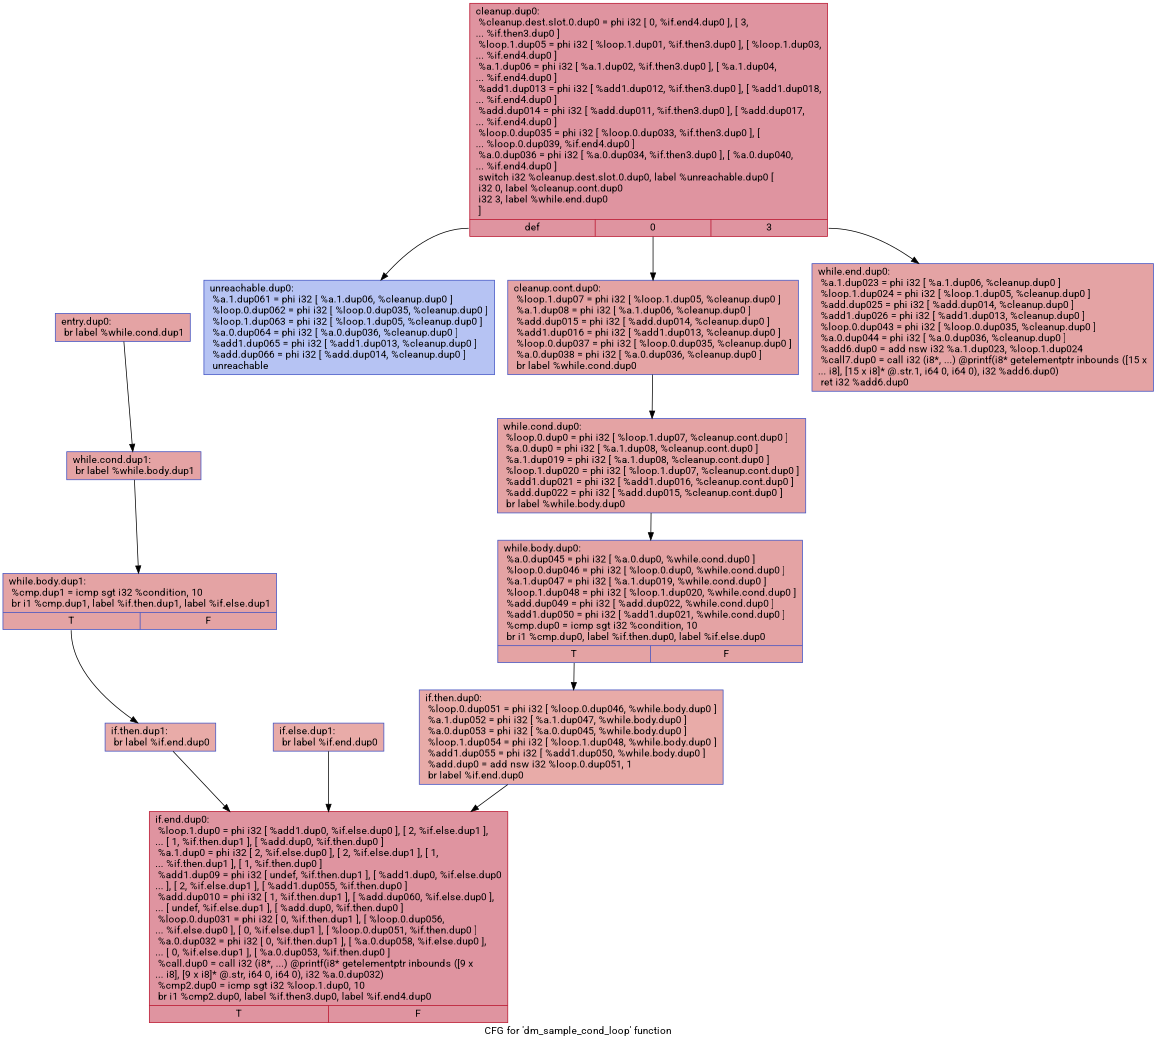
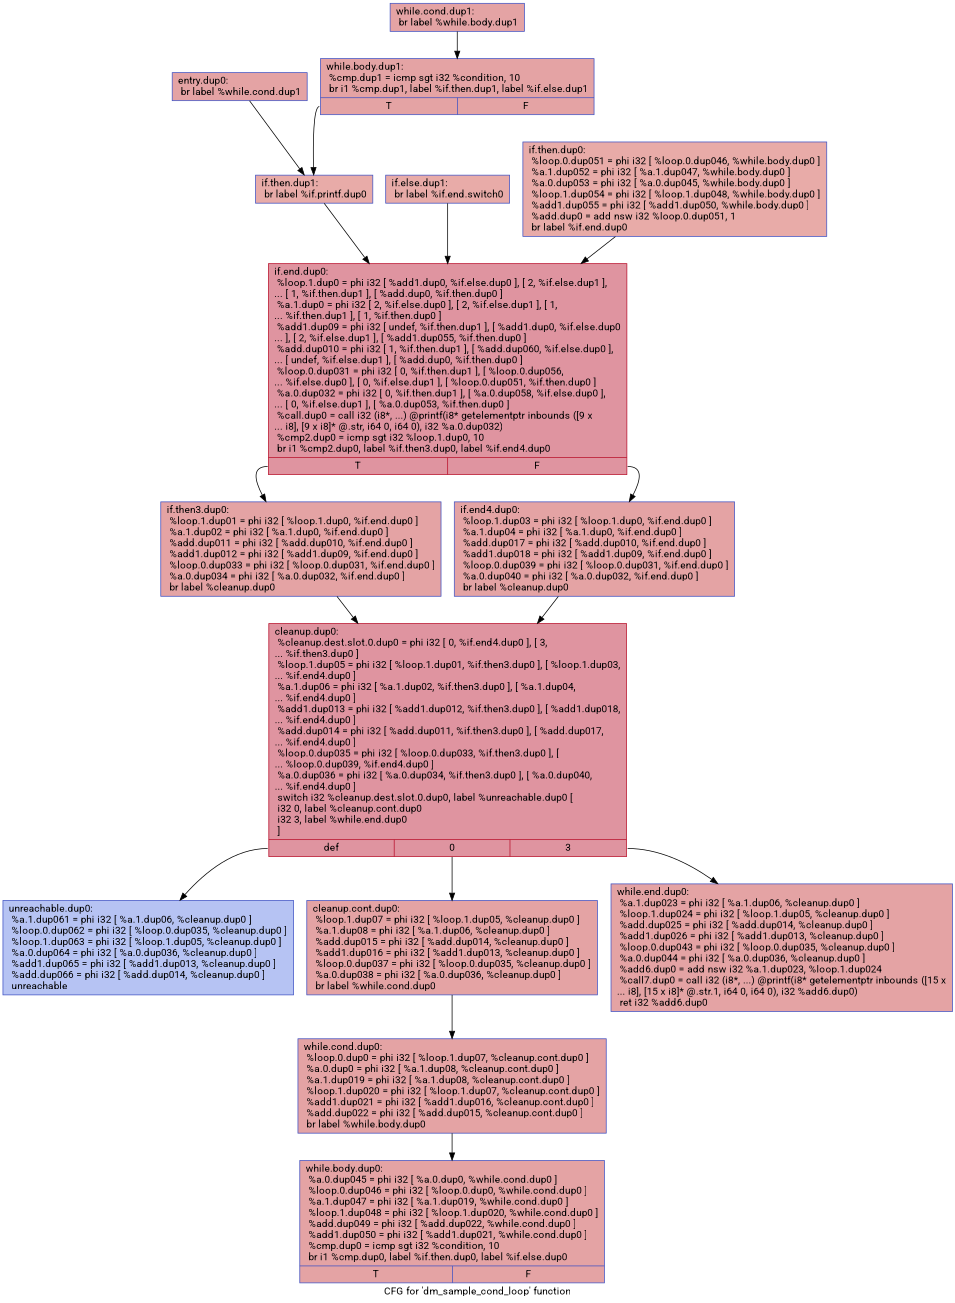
(128, 393) -> (275, 135)
none -> (301, 549)
none -> (594, 549)
(574, 673) -> none
(160, 742) -> (314, 194)
(329, 742) -> (448, 194)
